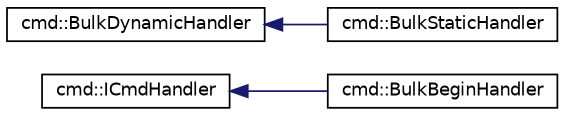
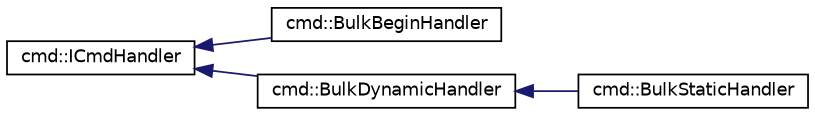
none -> (235, 73)
